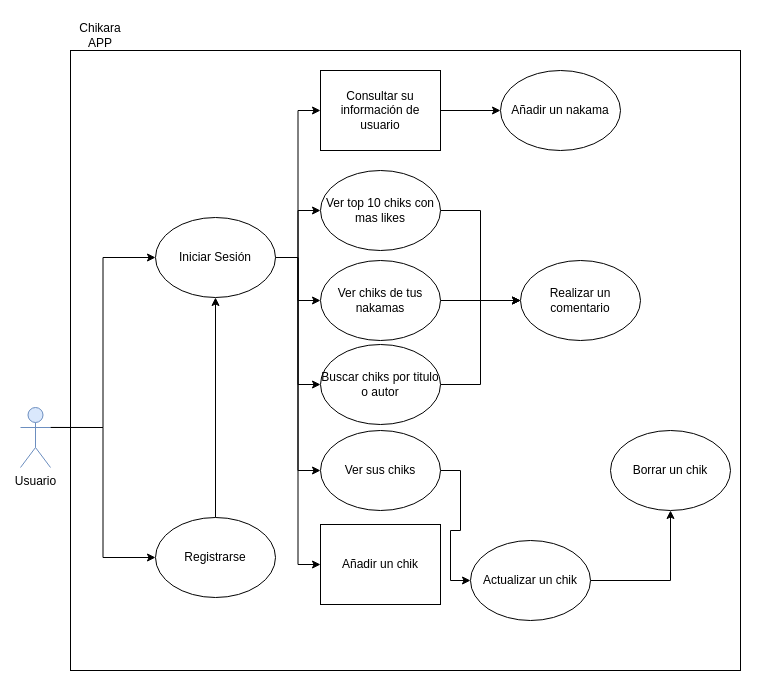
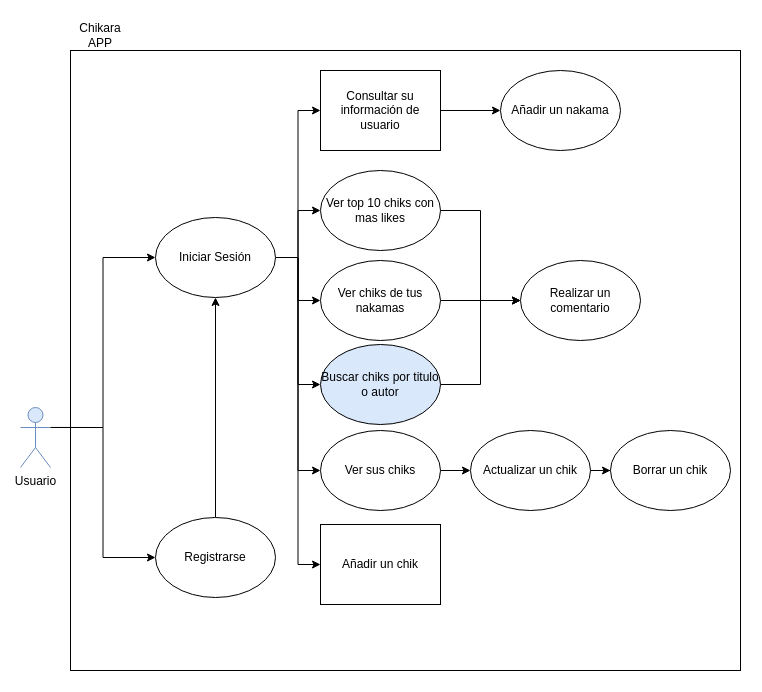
(381, 385) -> (381, 385)
(531, 581) -> (531, 471)
